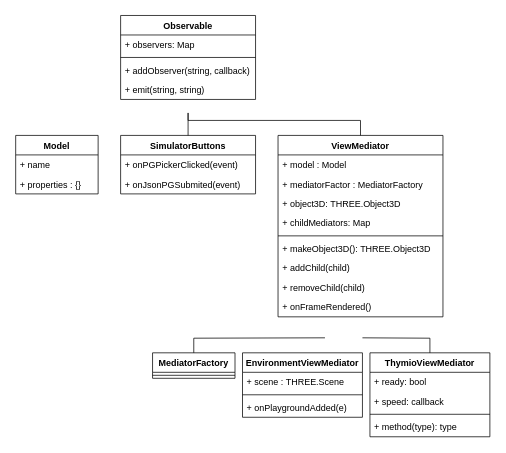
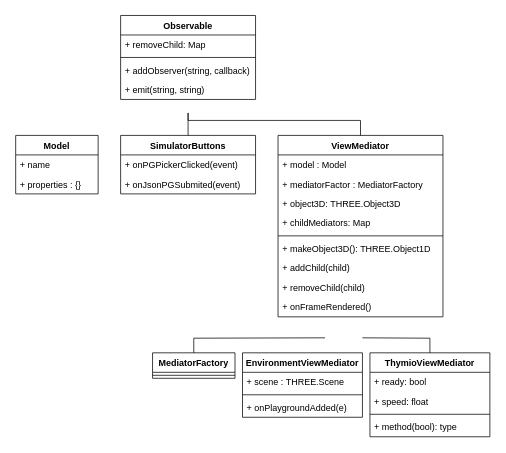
(162, 45) -> (164, 45)
(358, 249) -> (358, 249)
(411, 402) -> (405, 402)
(421, 428) -> (420, 428)
